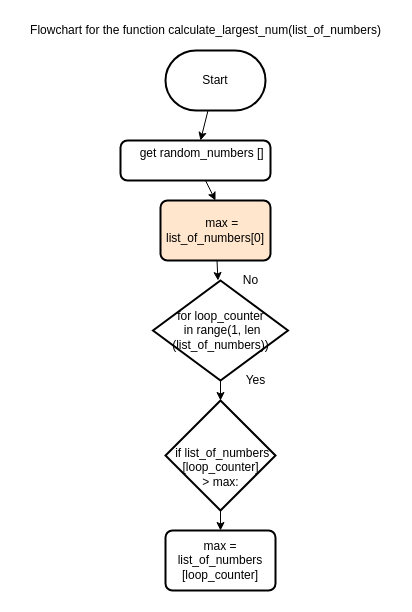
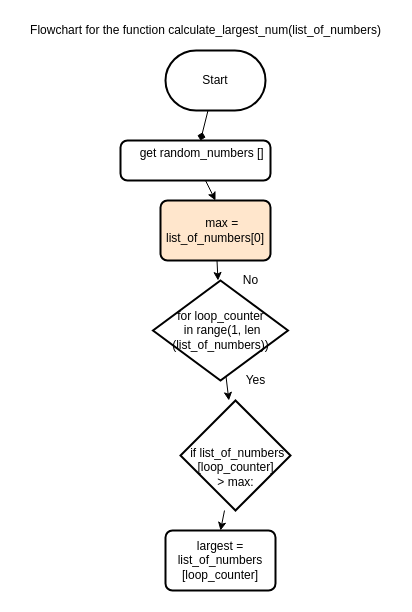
(203, 132) -> (203, 132)
(221, 456) -> (236, 456)
(221, 561) -> (221, 561)
